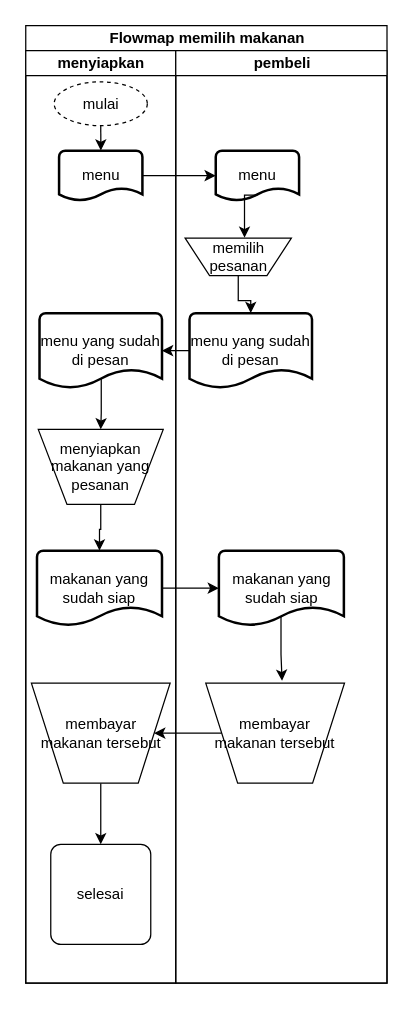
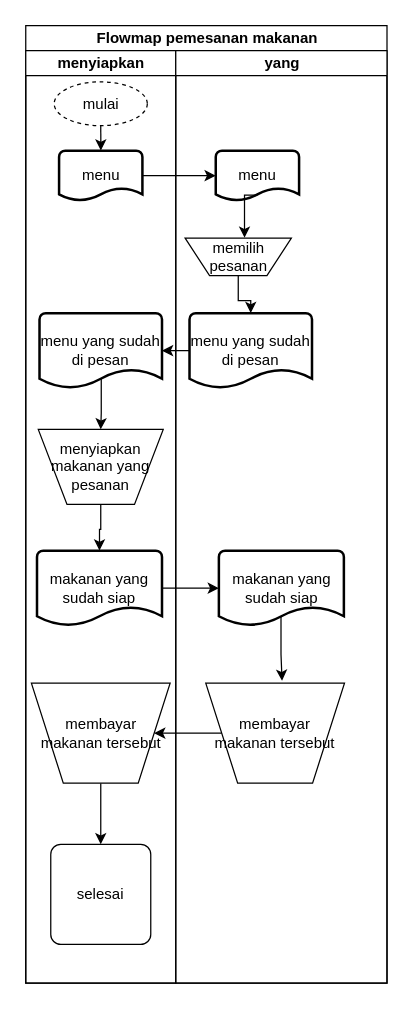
(208, 38) -> (208, 38)
(283, 63) -> (283, 63)
